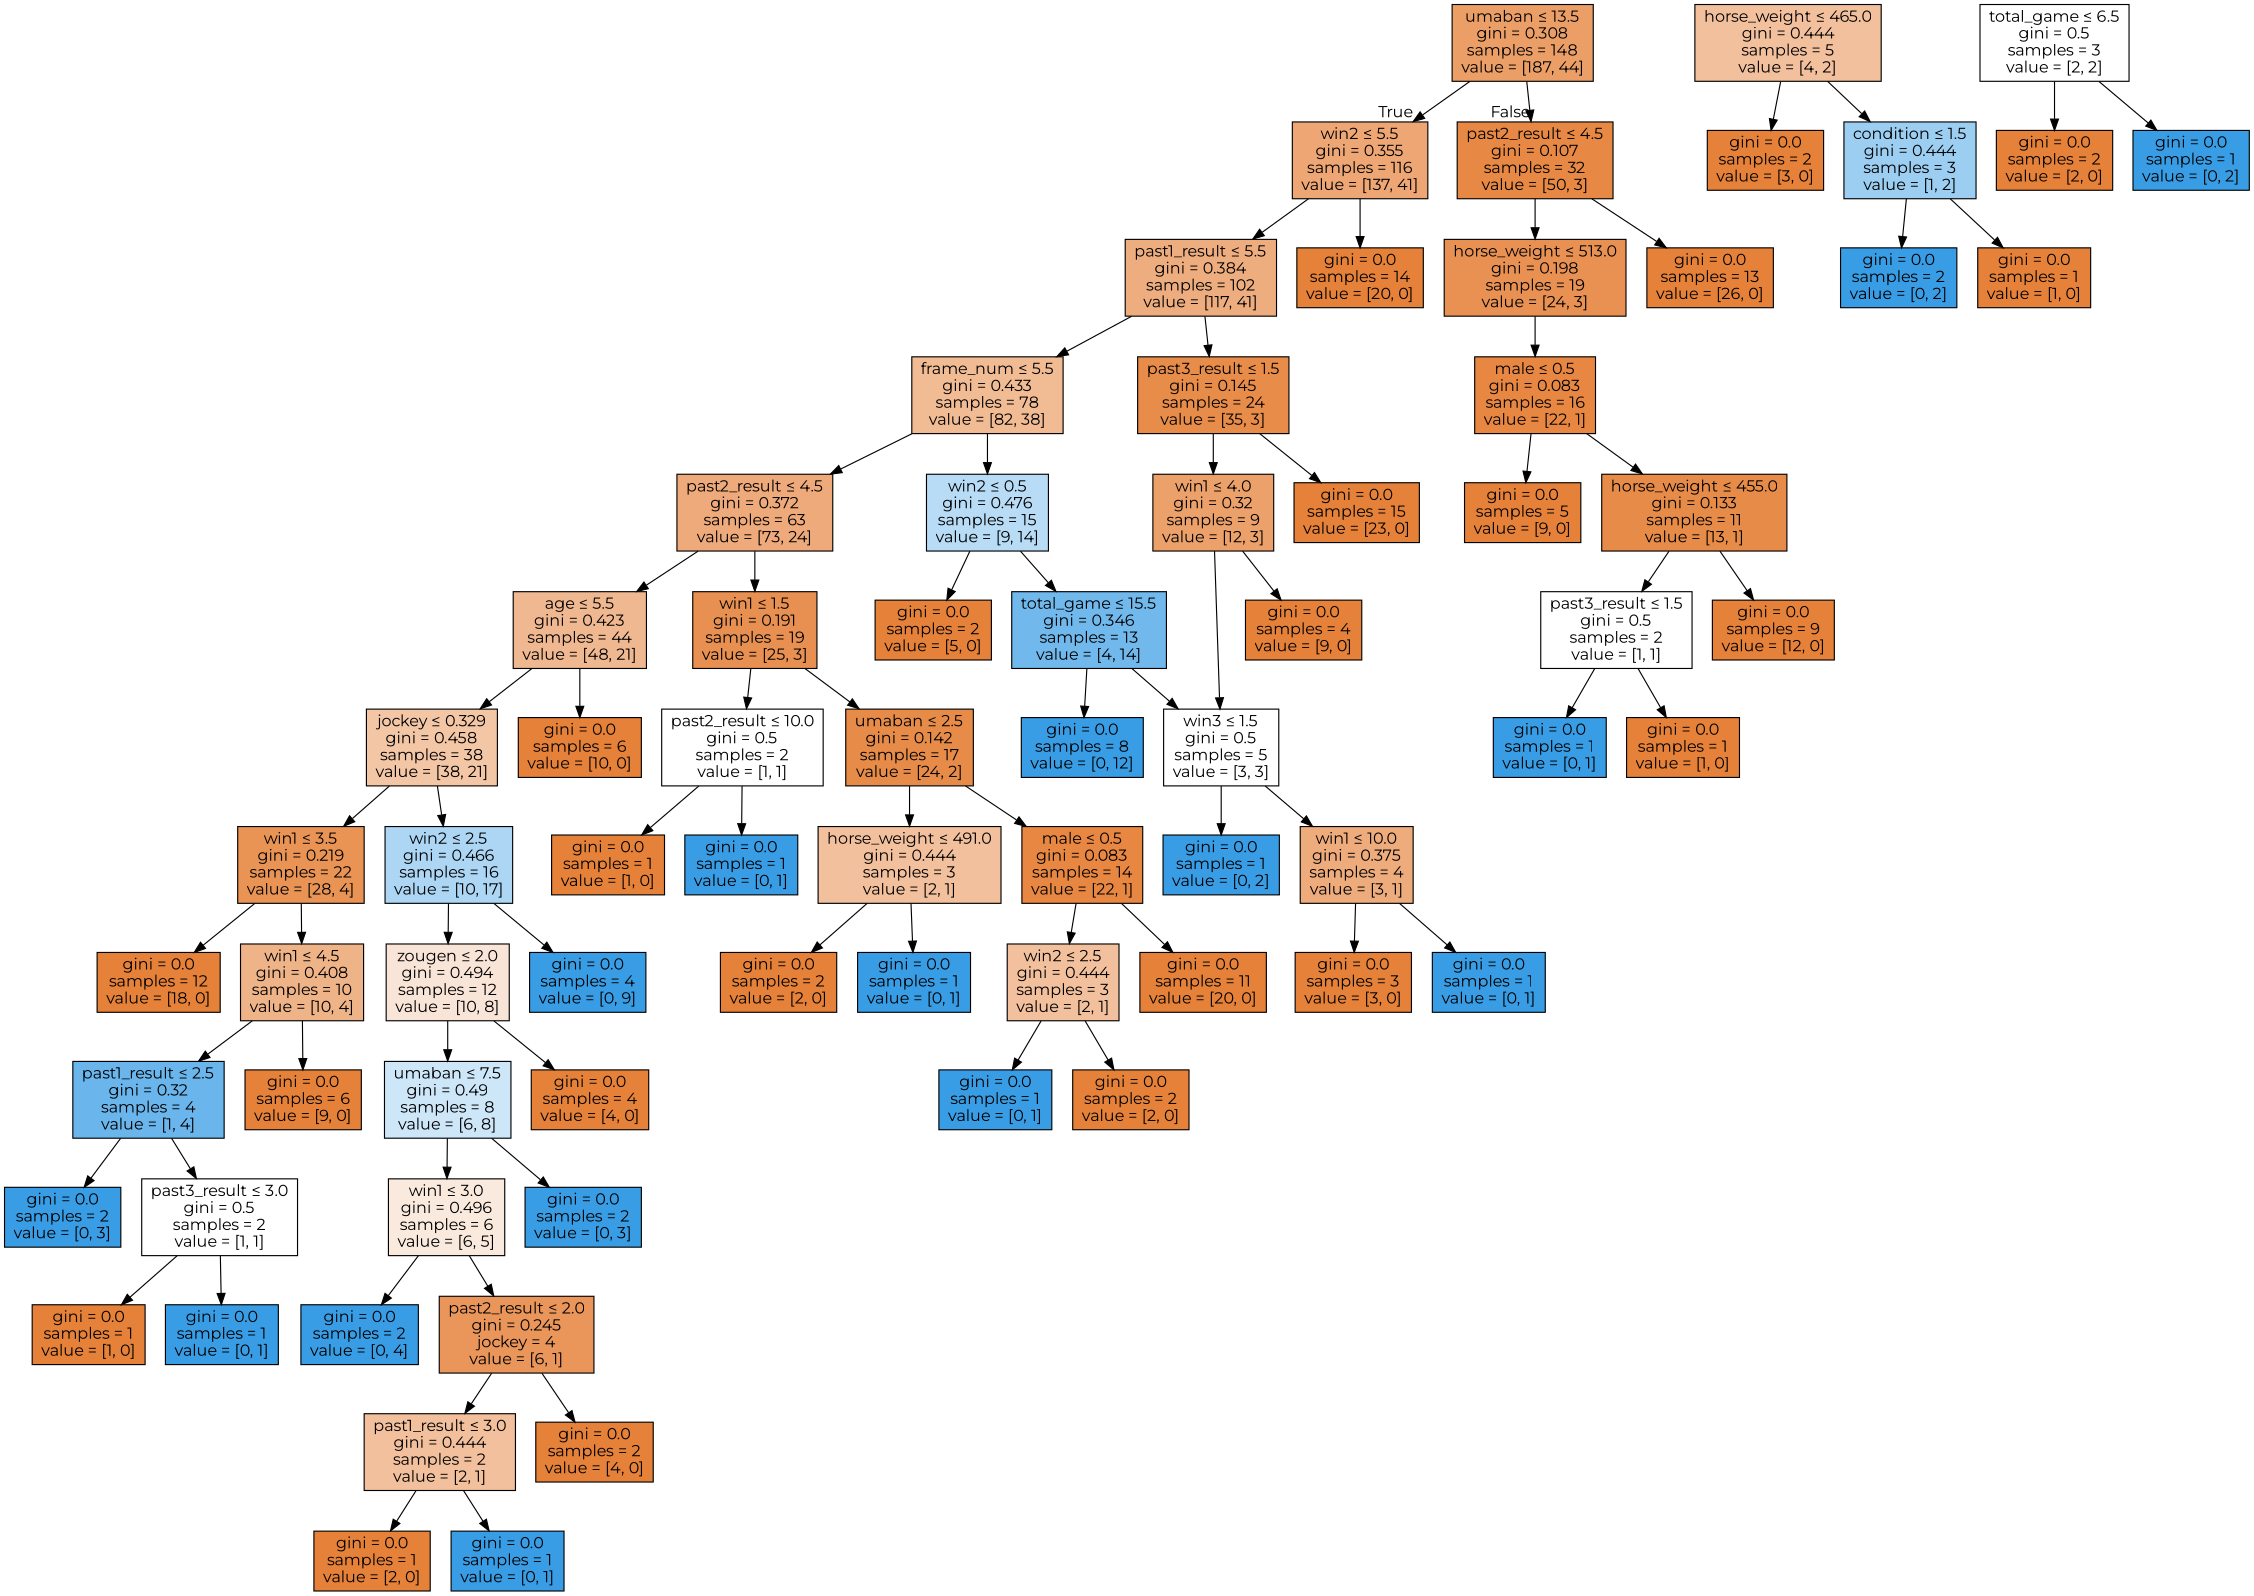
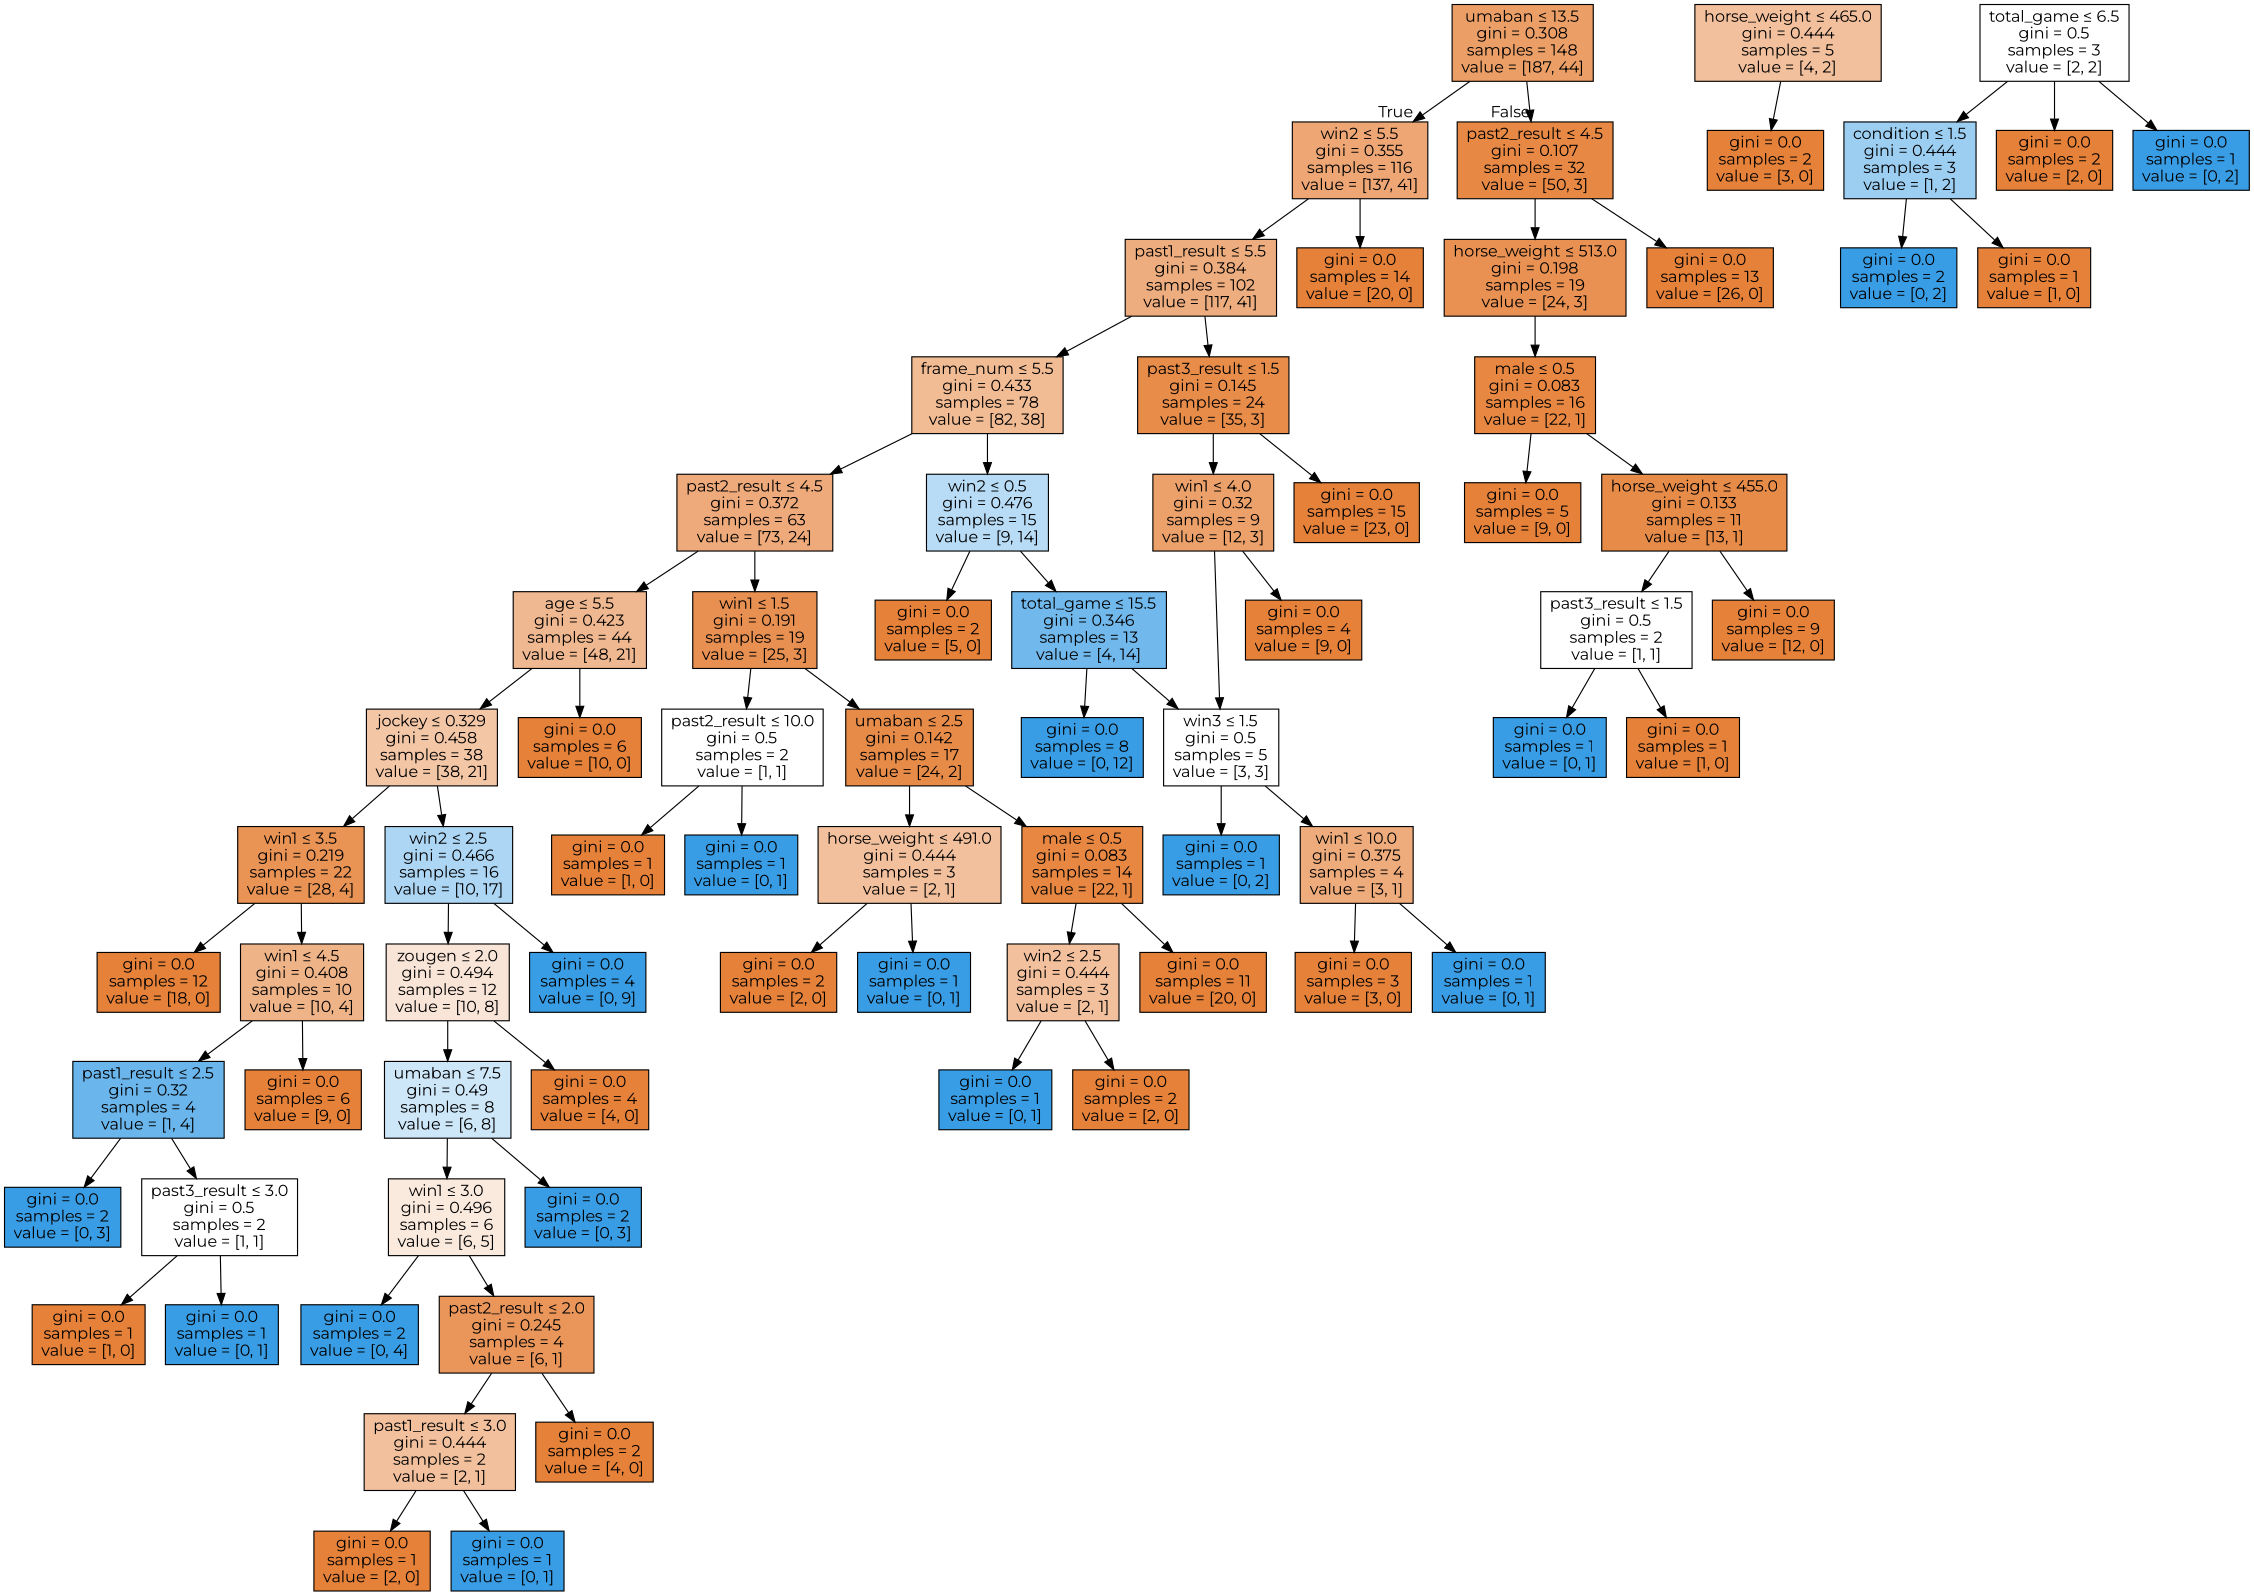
(1845, 98) -> (1987, 98)
(517, 1343) -> (517, 1343)
